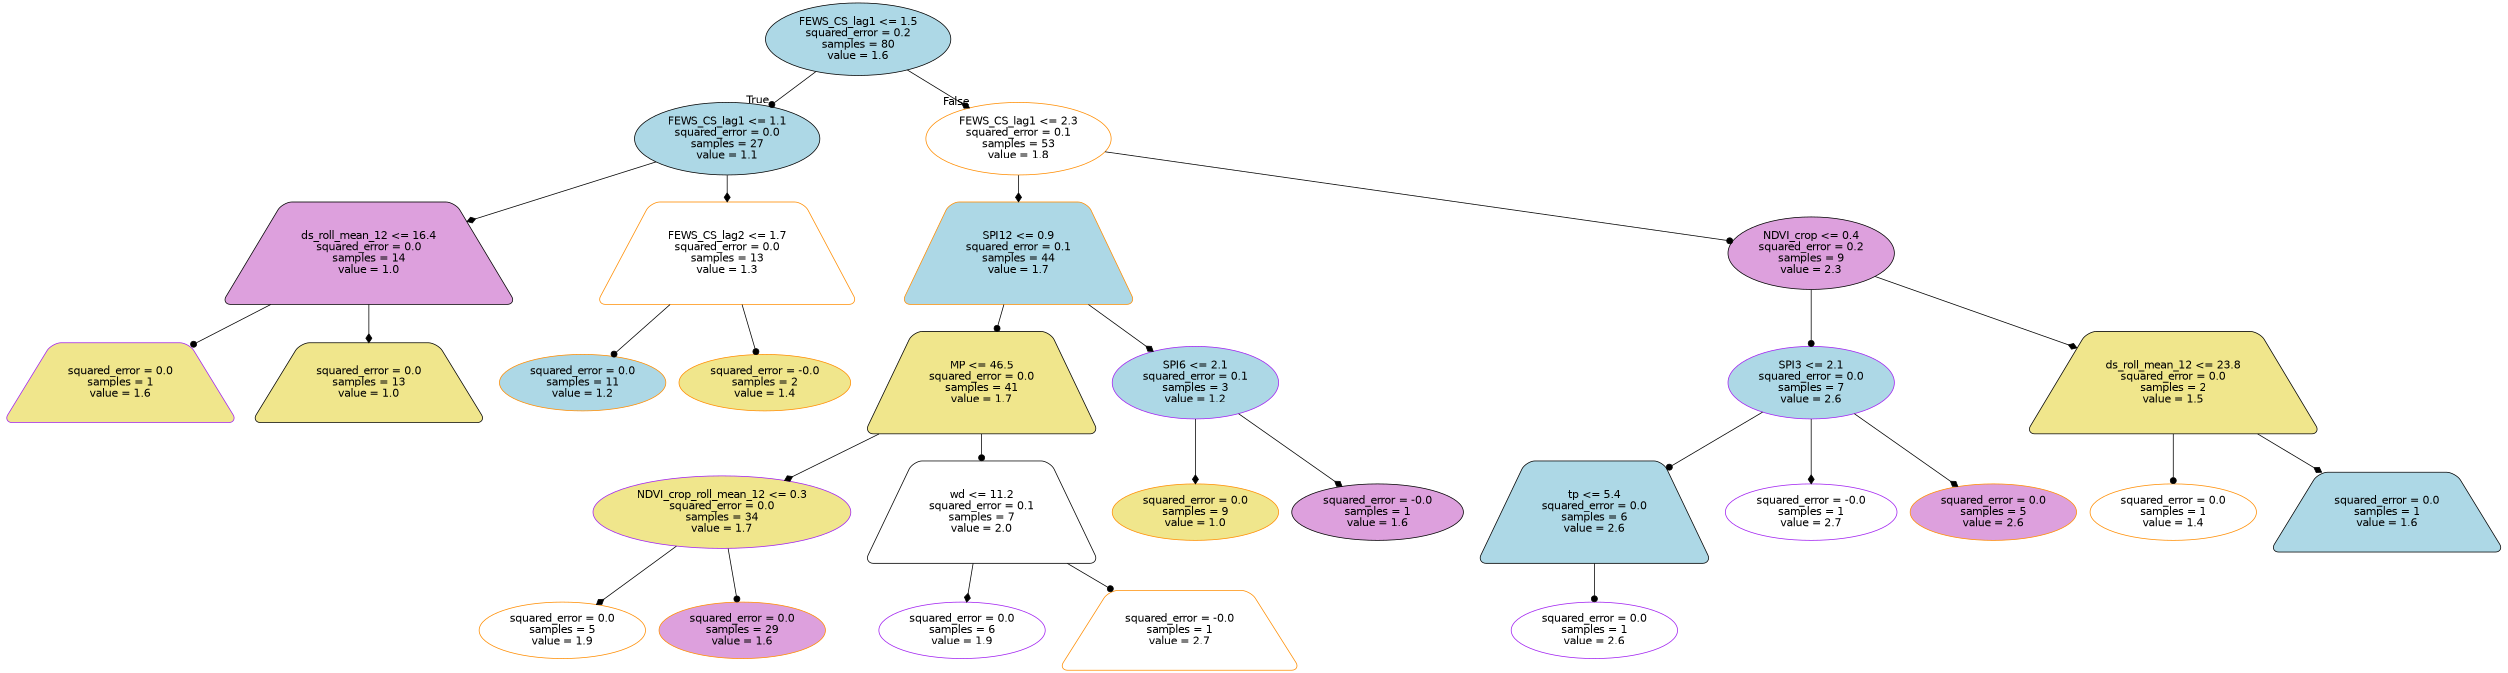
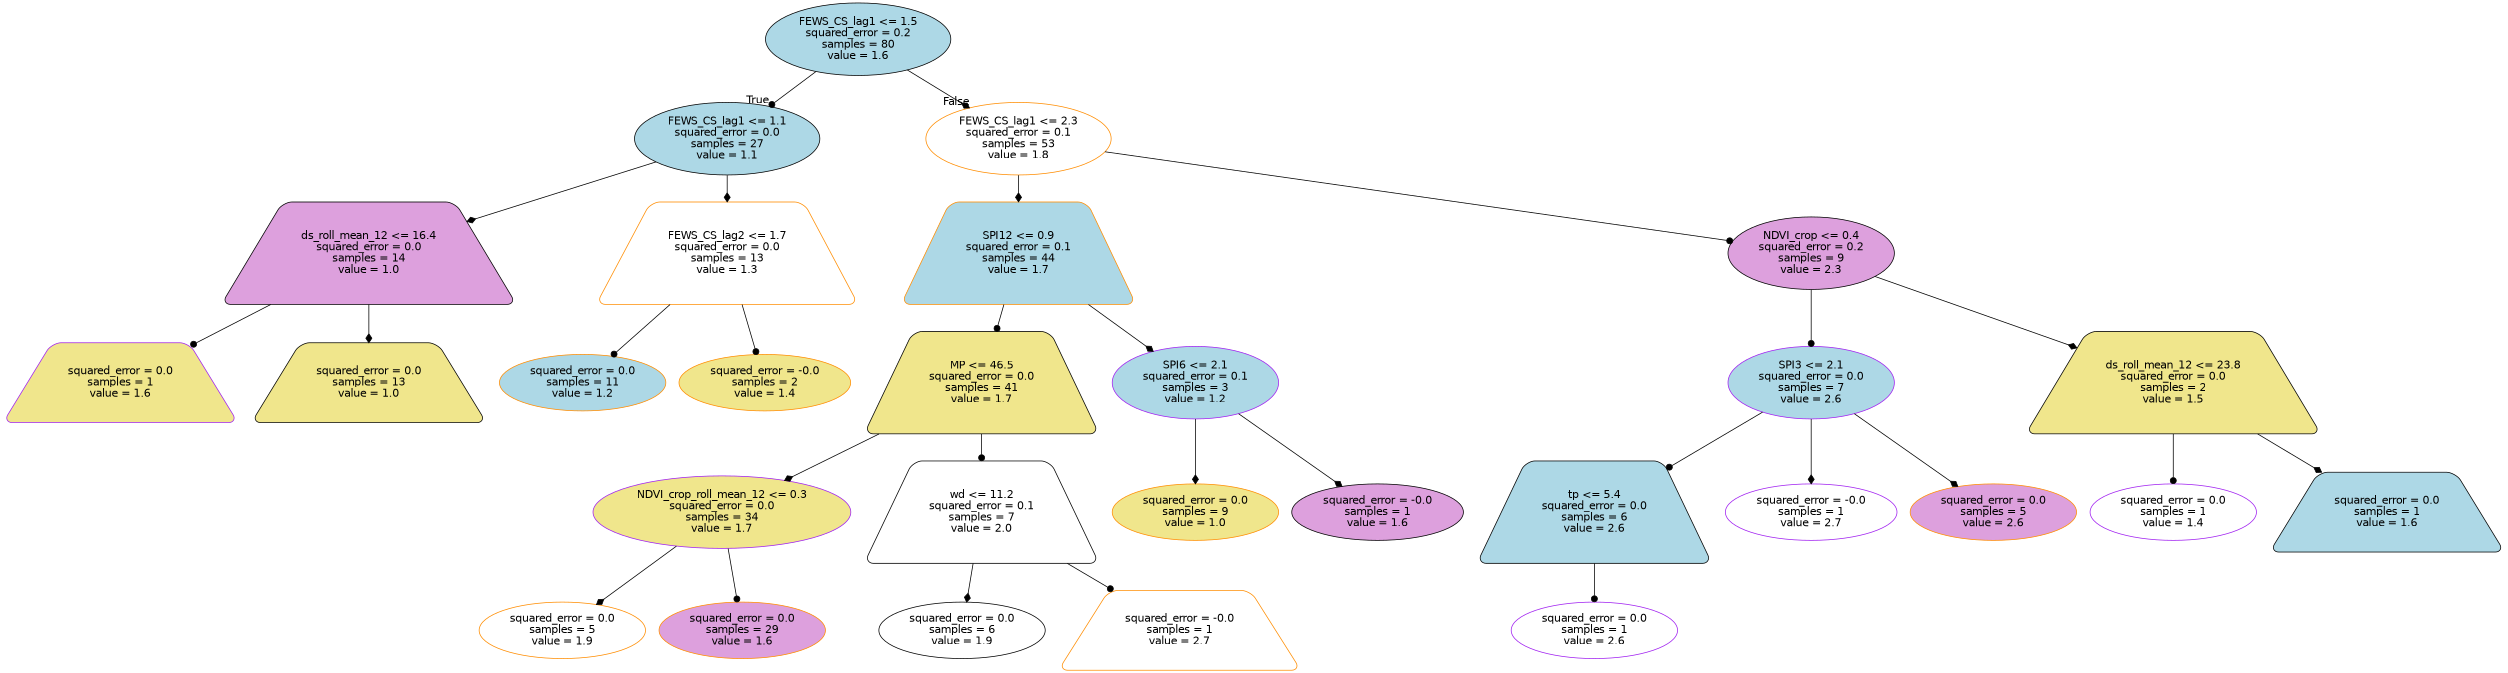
(2173, 512) -> (2173, 512)
(962, 630) -> (962, 630)
